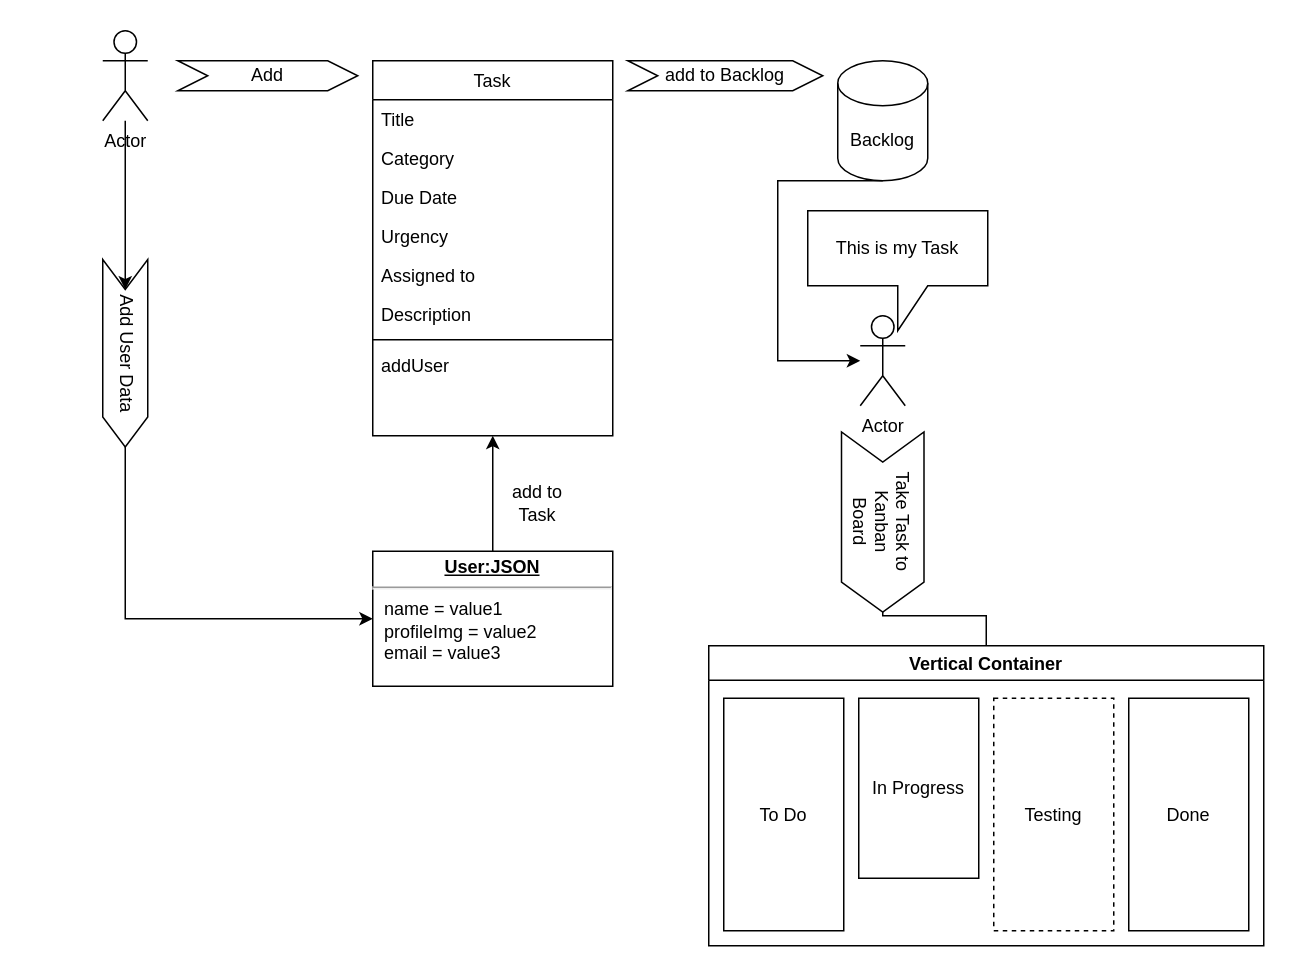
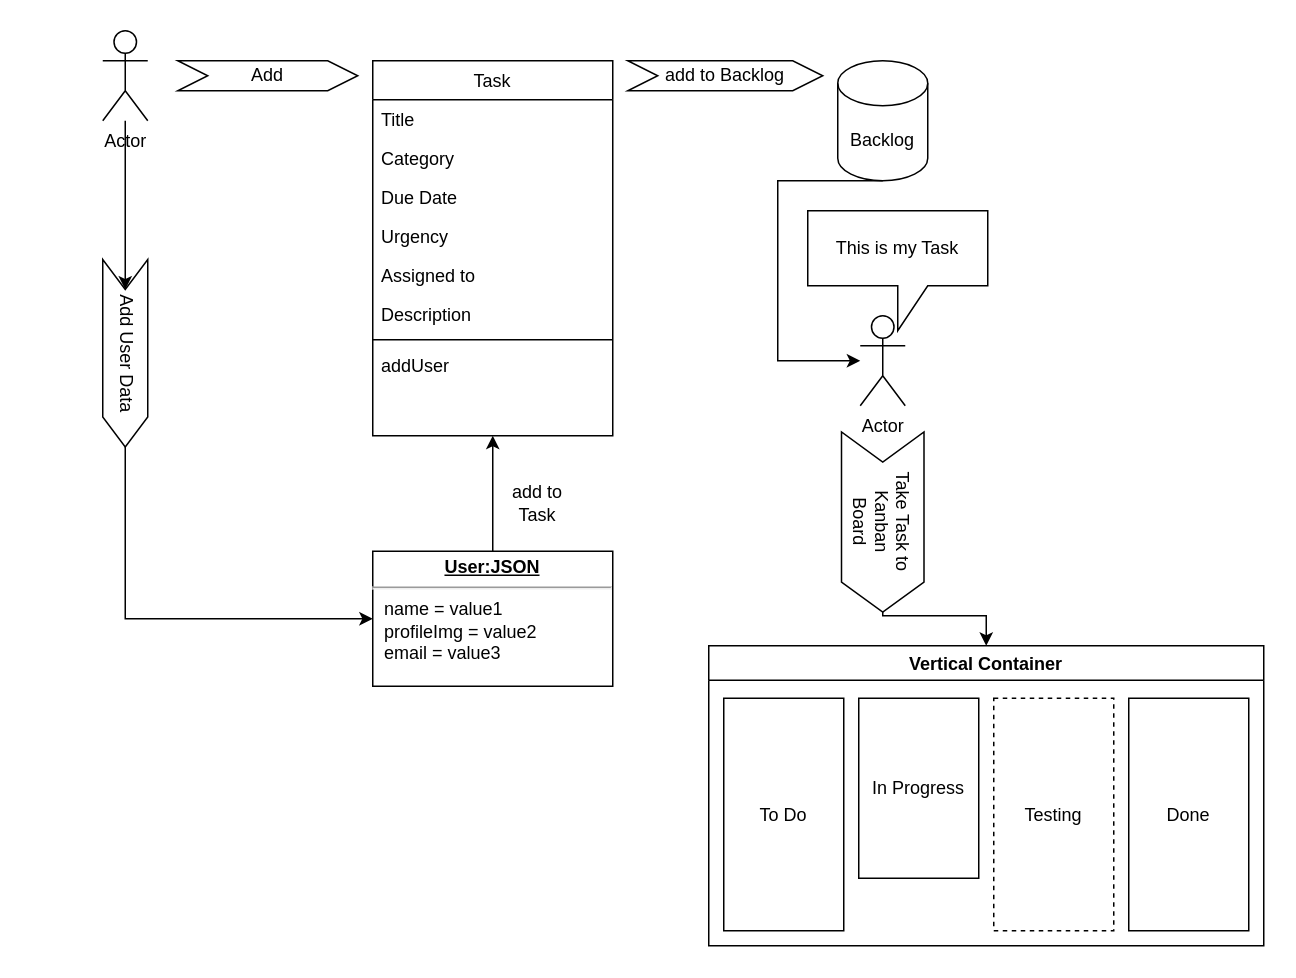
(986, 638) -> (986, 634)
